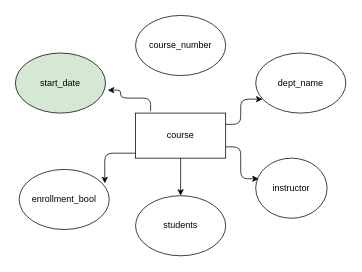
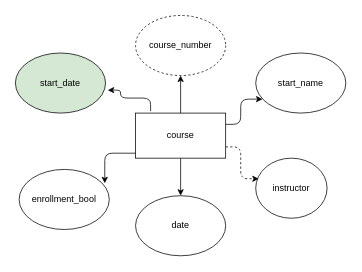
(180, 45) -> (180, 45)
(300, 83) -> (300, 83)
none -> (180, 97)
(240, 163) -> (240, 163)
(180, 225) -> (180, 225)
